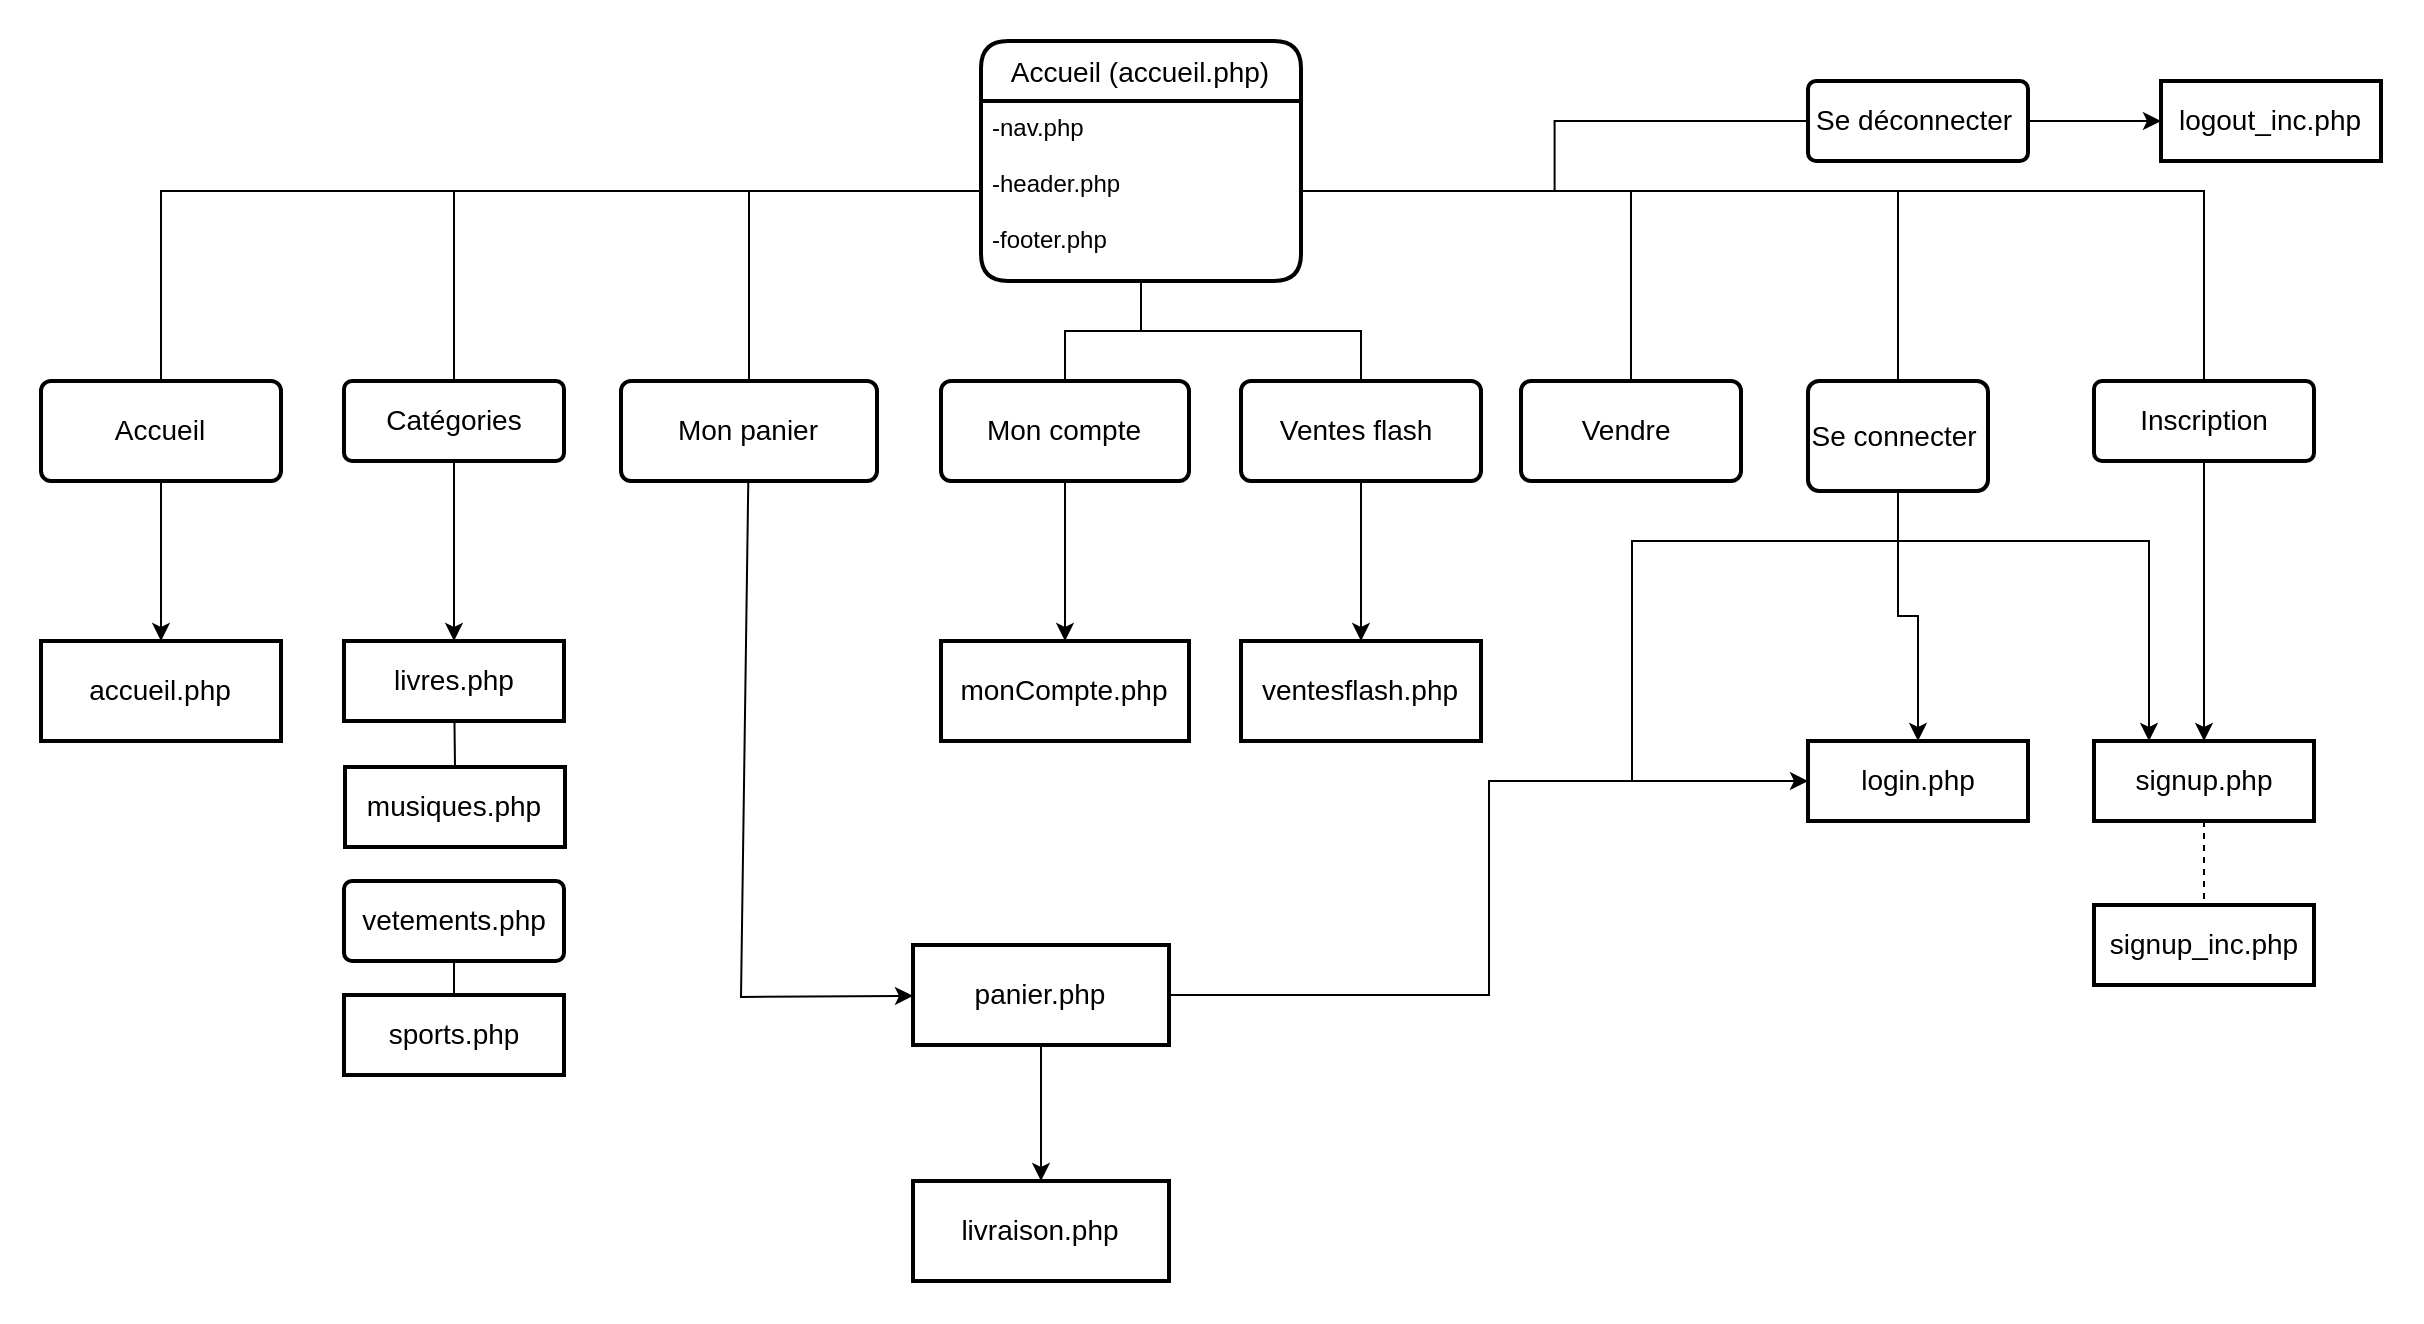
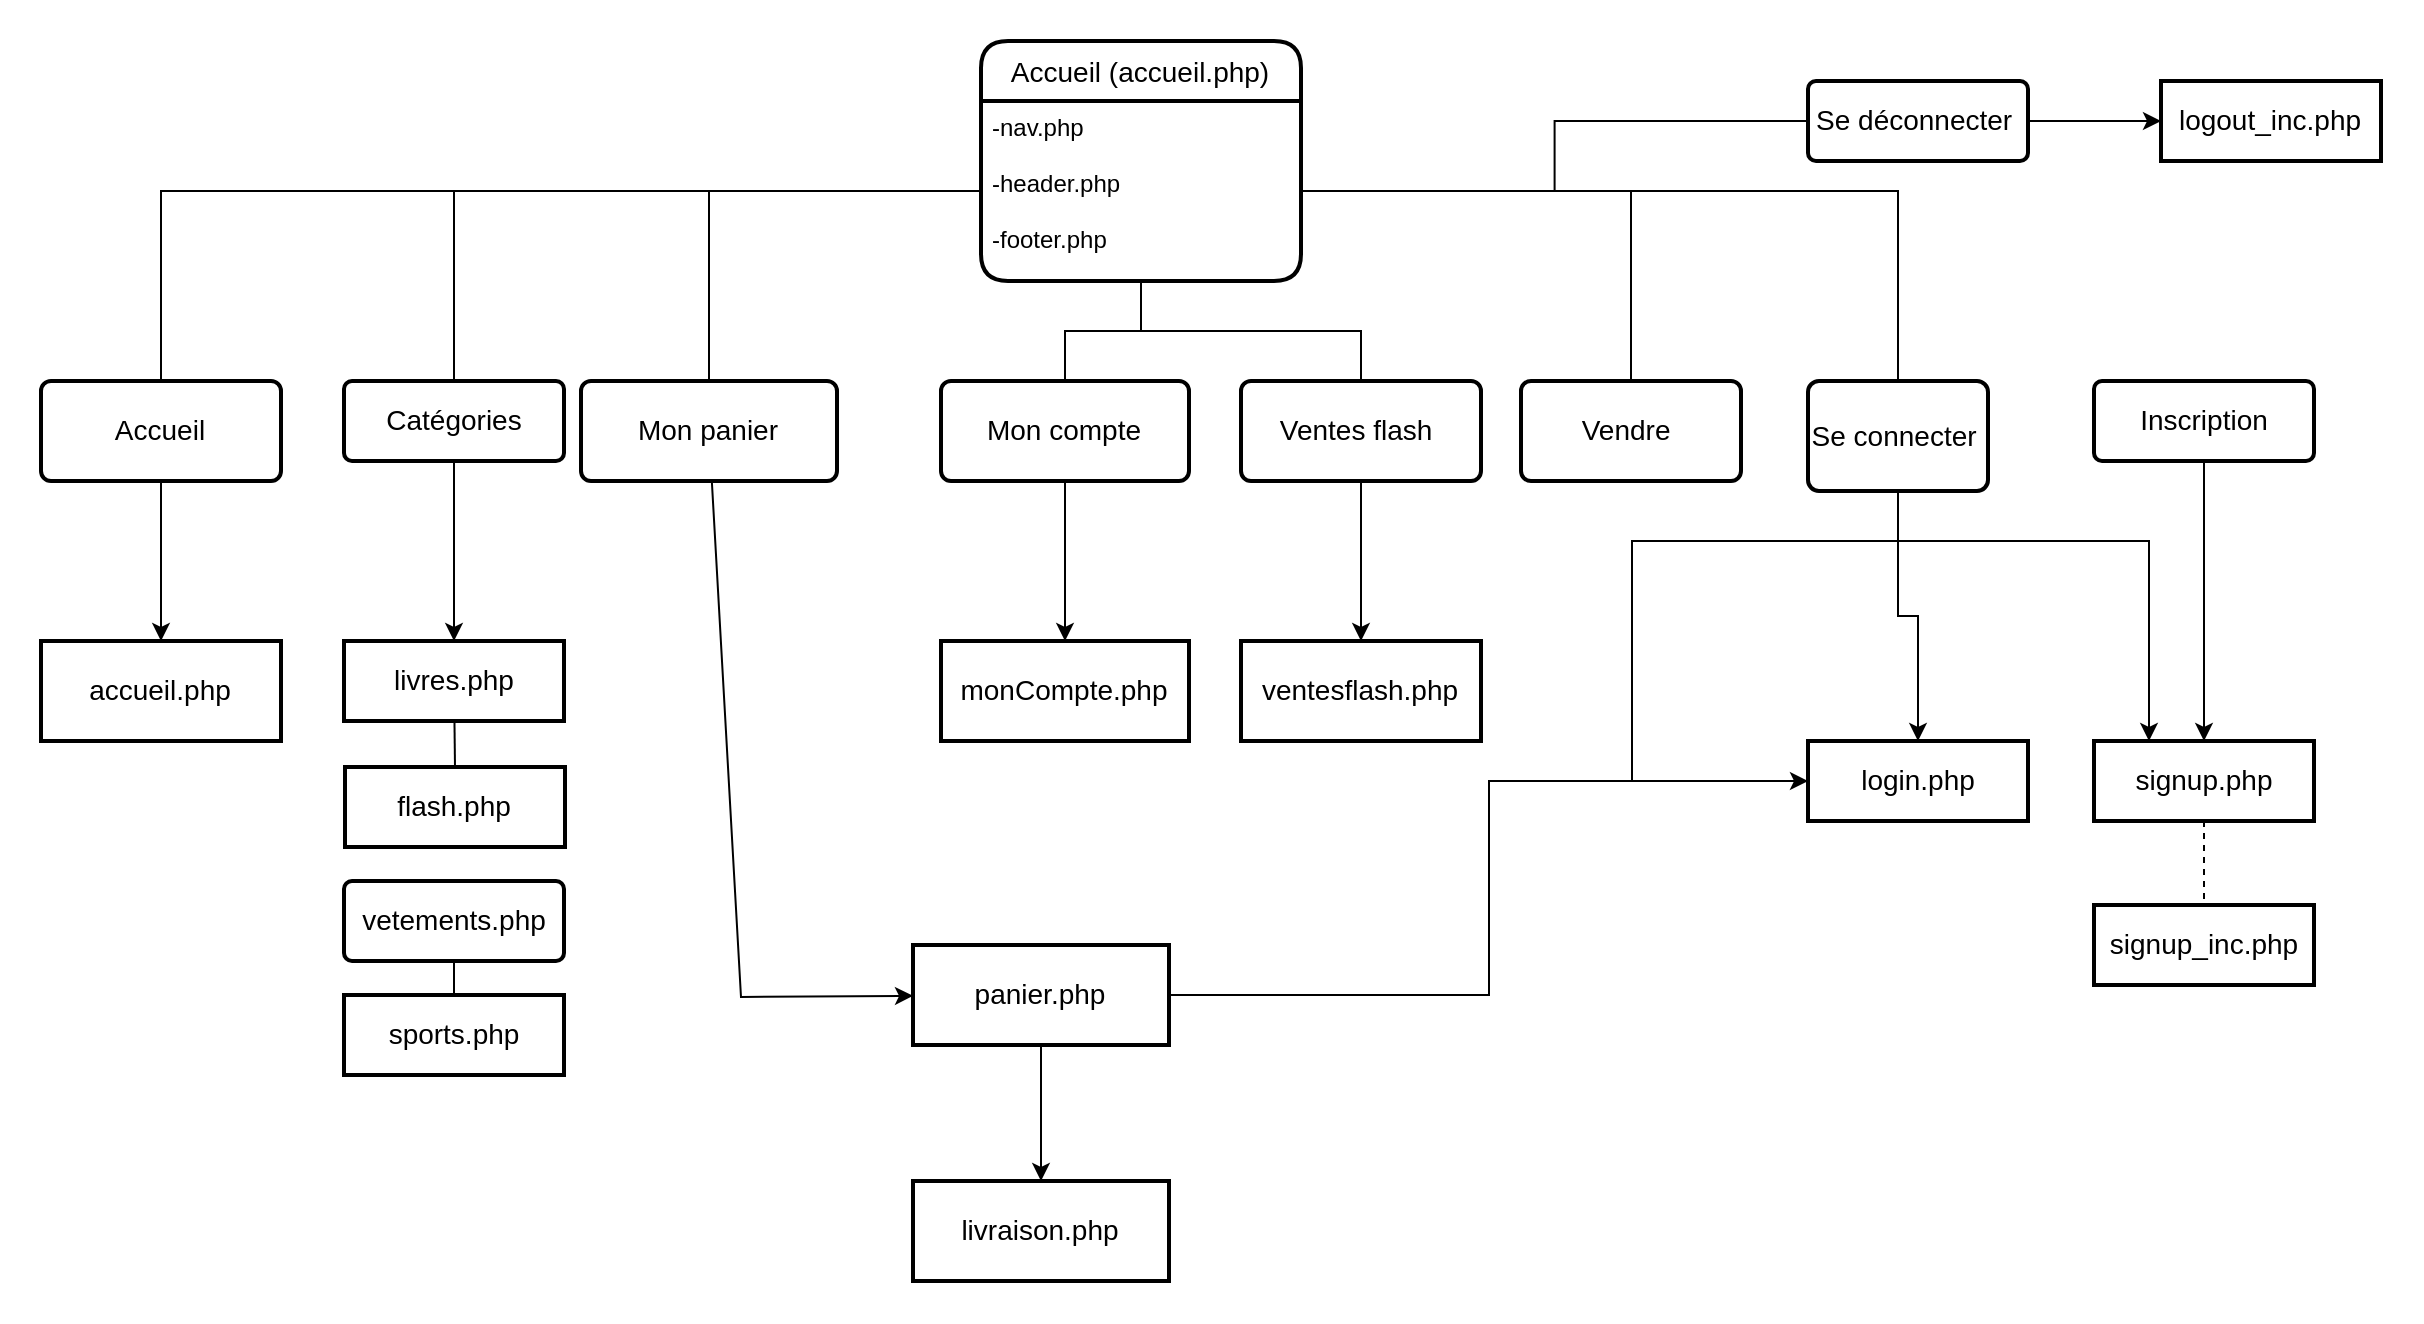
(2147, 191) -> none
(749, 431) -> (709, 431)
(455, 807) -> (455, 807)
